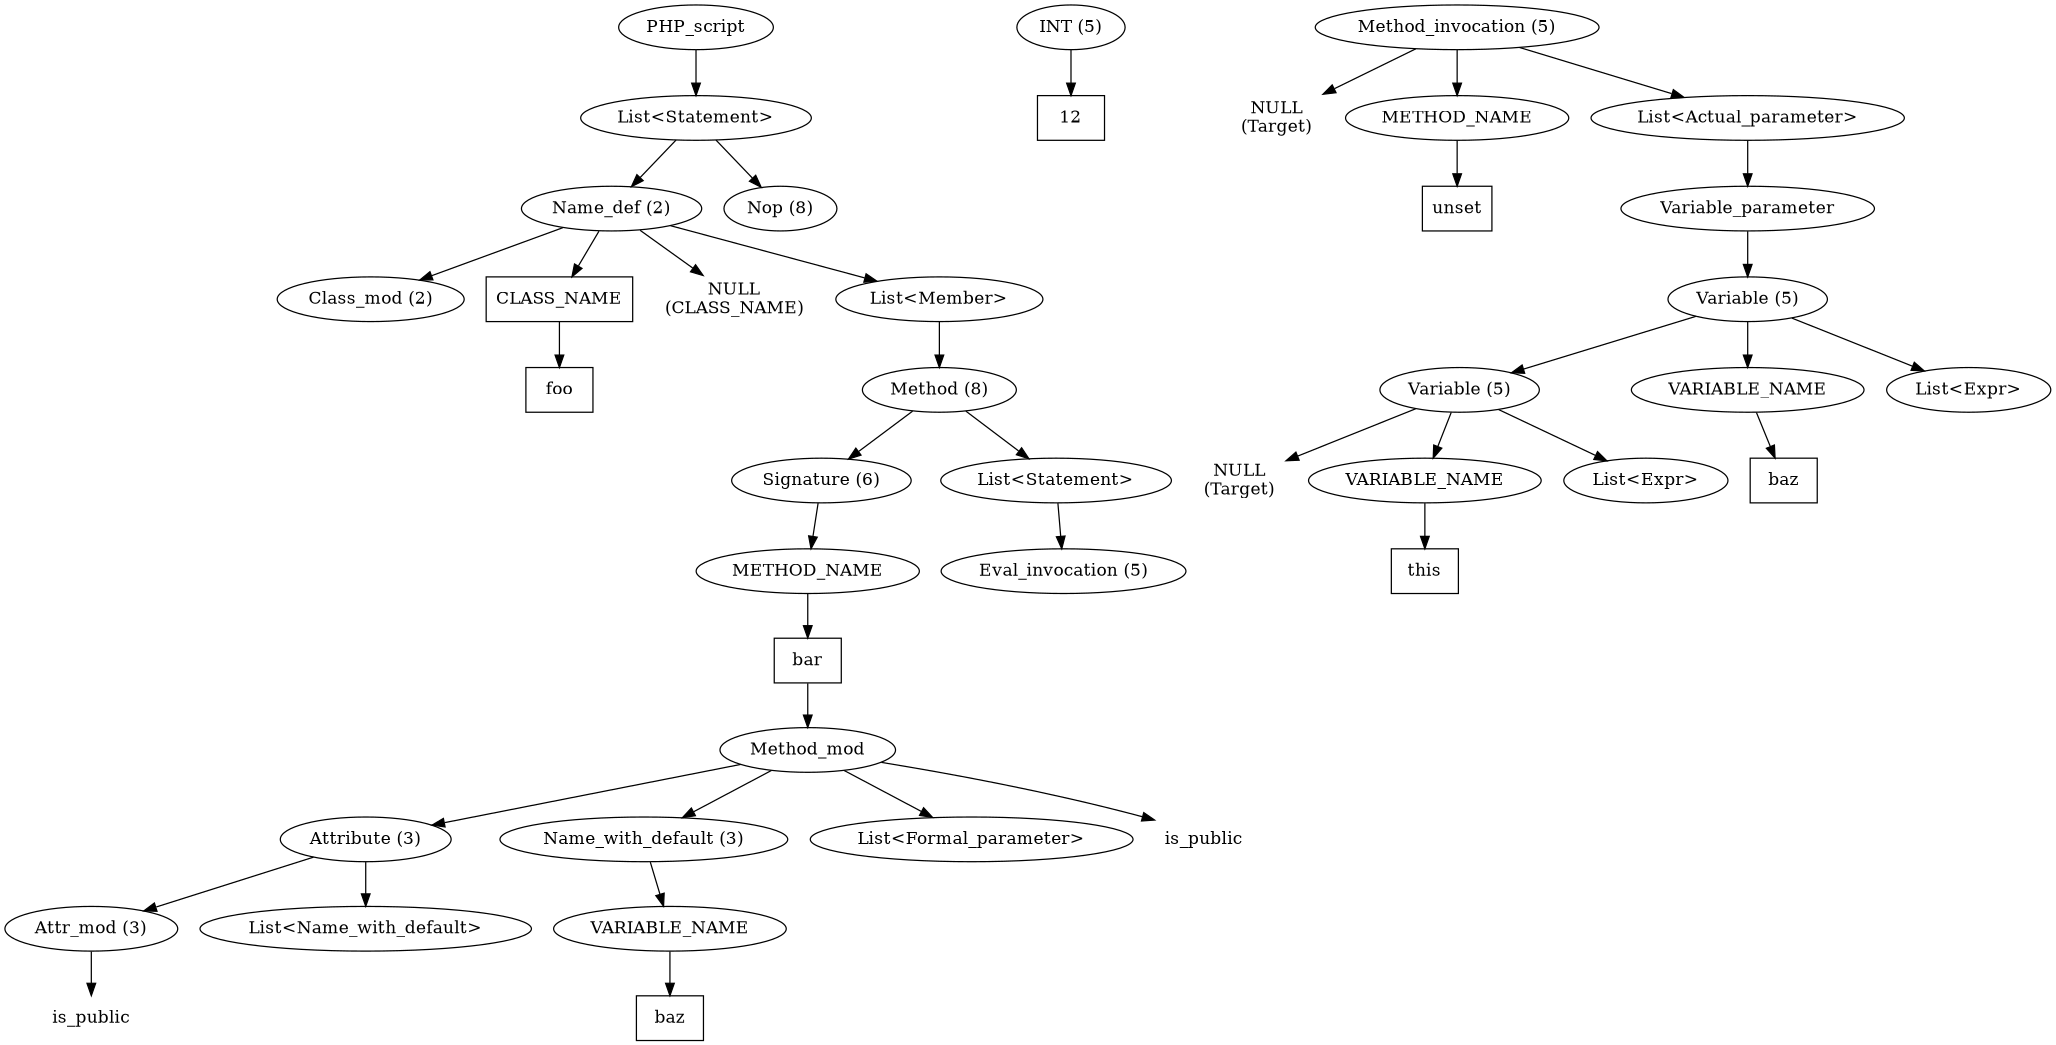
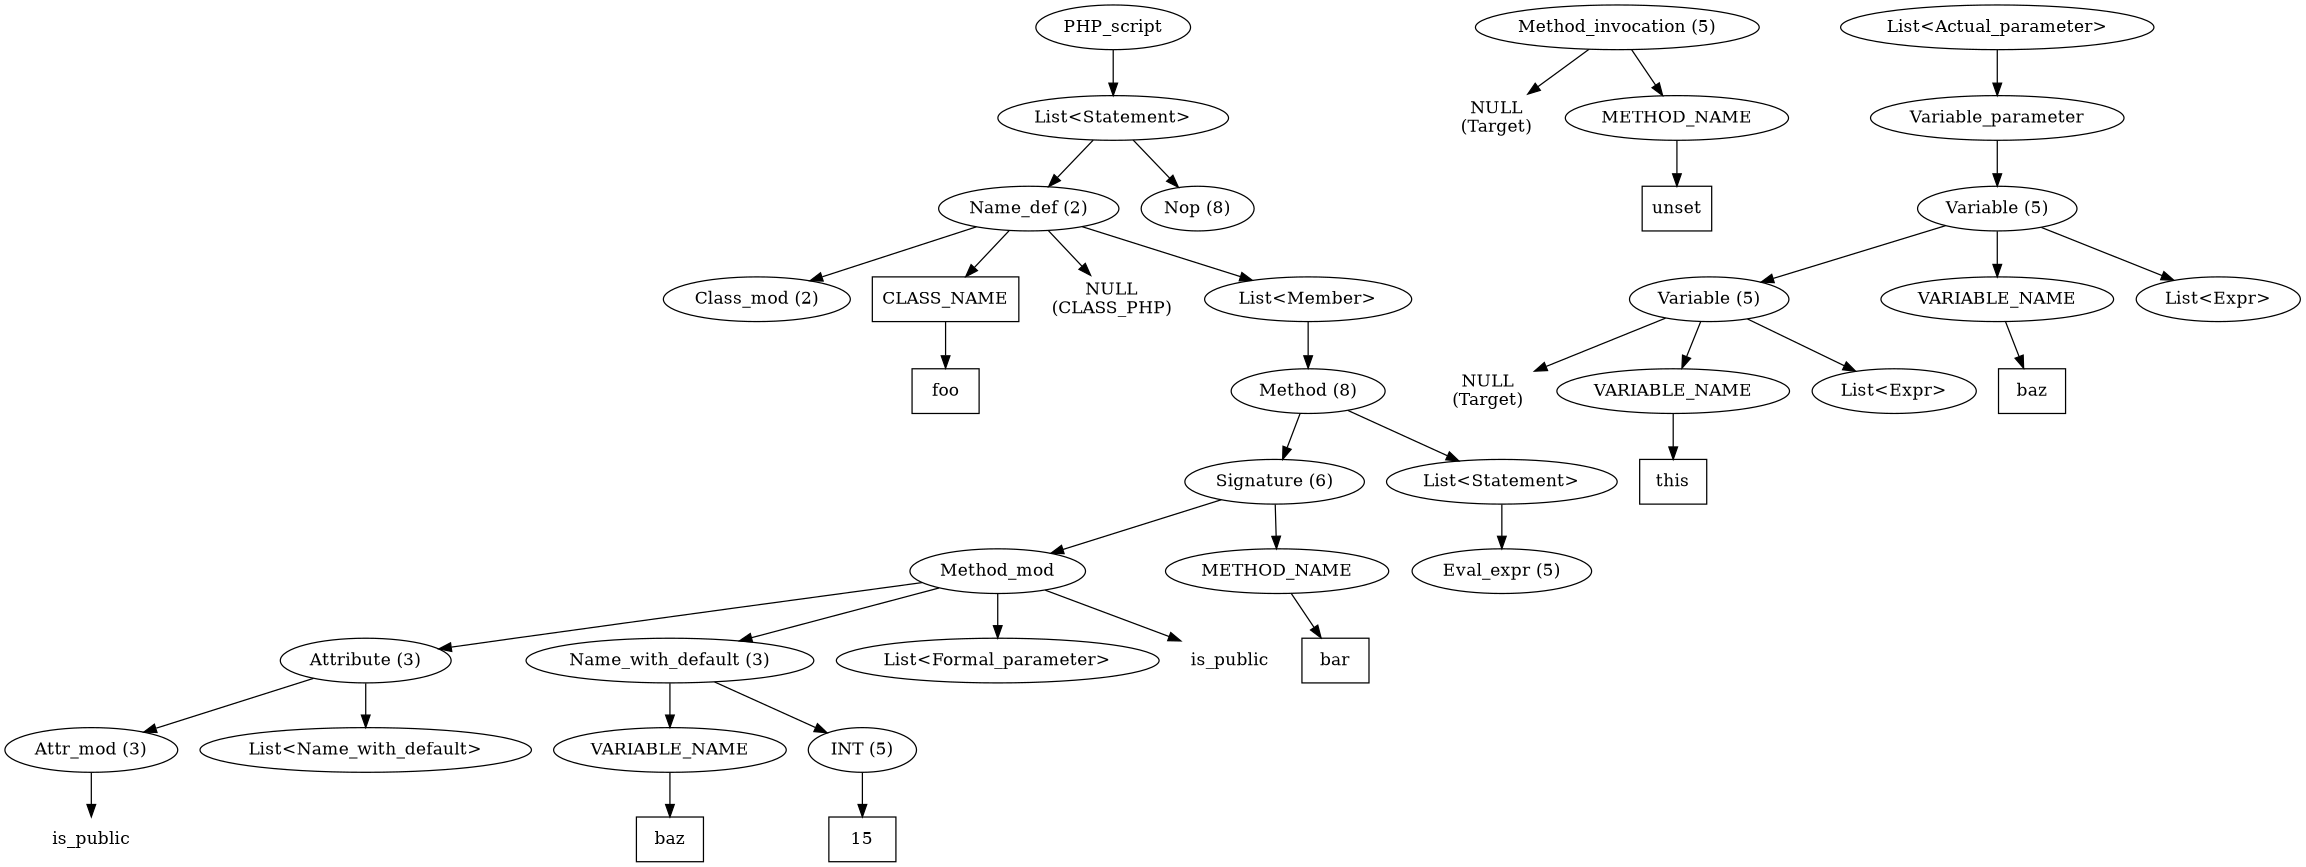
(1595, 71) -> none
(1071, 118) -> (862, 839)
(734, 299) -> (1112, 299)
(1064, 571) -> (1502, 571)
(808, 699) -> (1142, 525)
none -> (765, 705)
